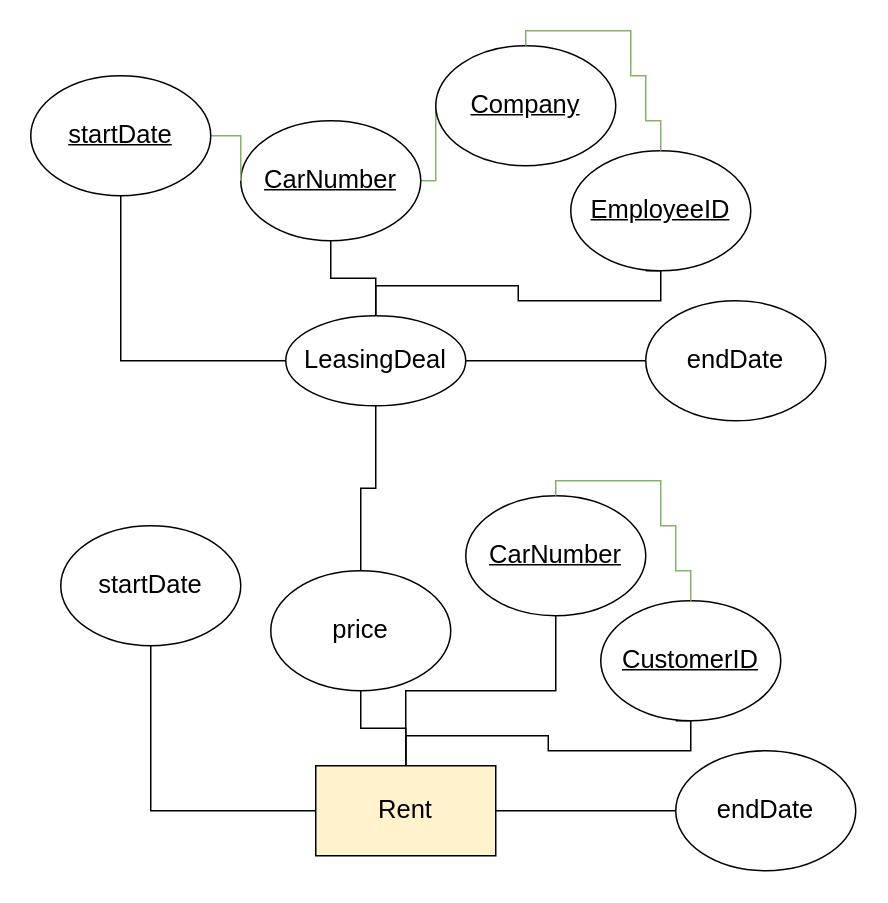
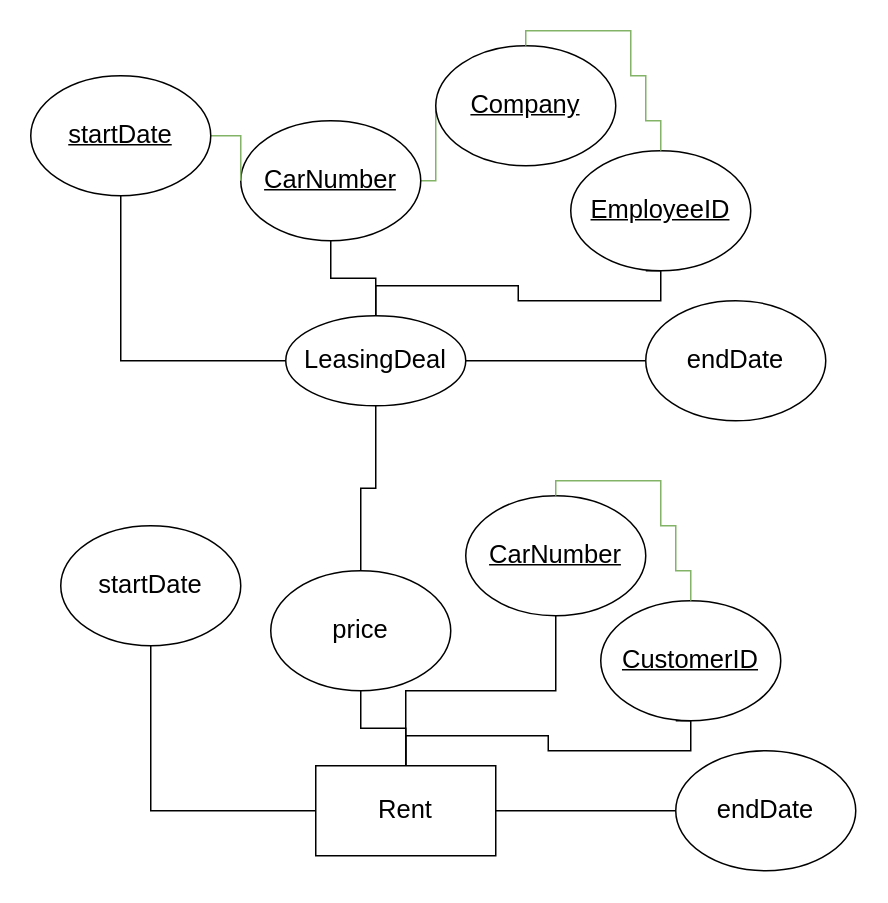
(406, 811) -> (406, 811)
